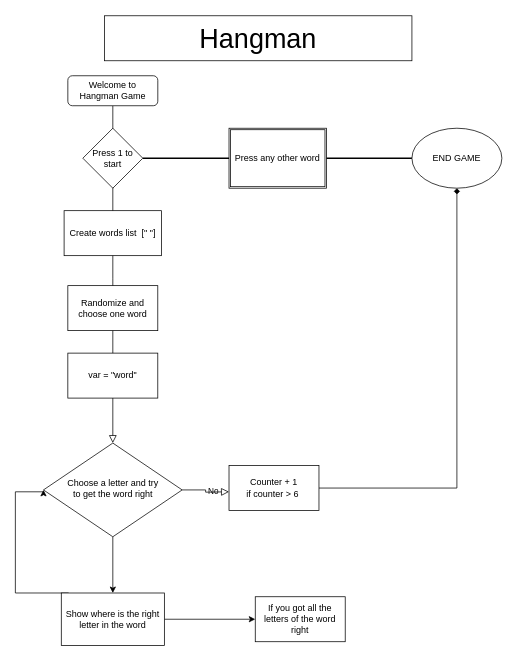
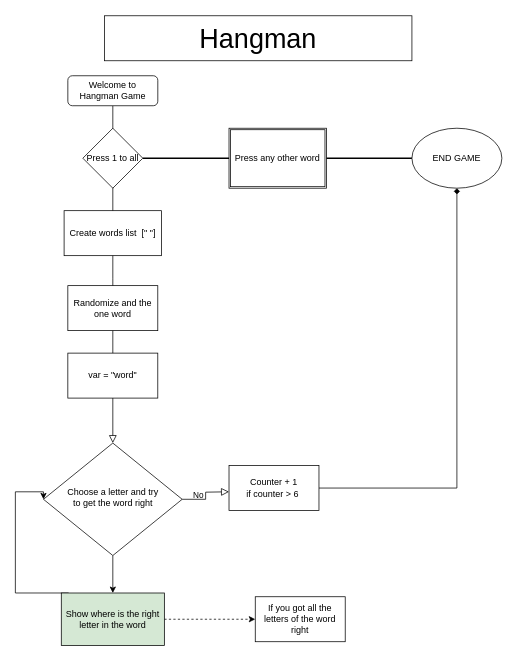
(113, 158) -> (113, 158)
(113, 308) -> (113, 308)
(113, 490) -> (113, 499)
(113, 619) -> (113, 619)
(208, 619) -> (208, 619)
